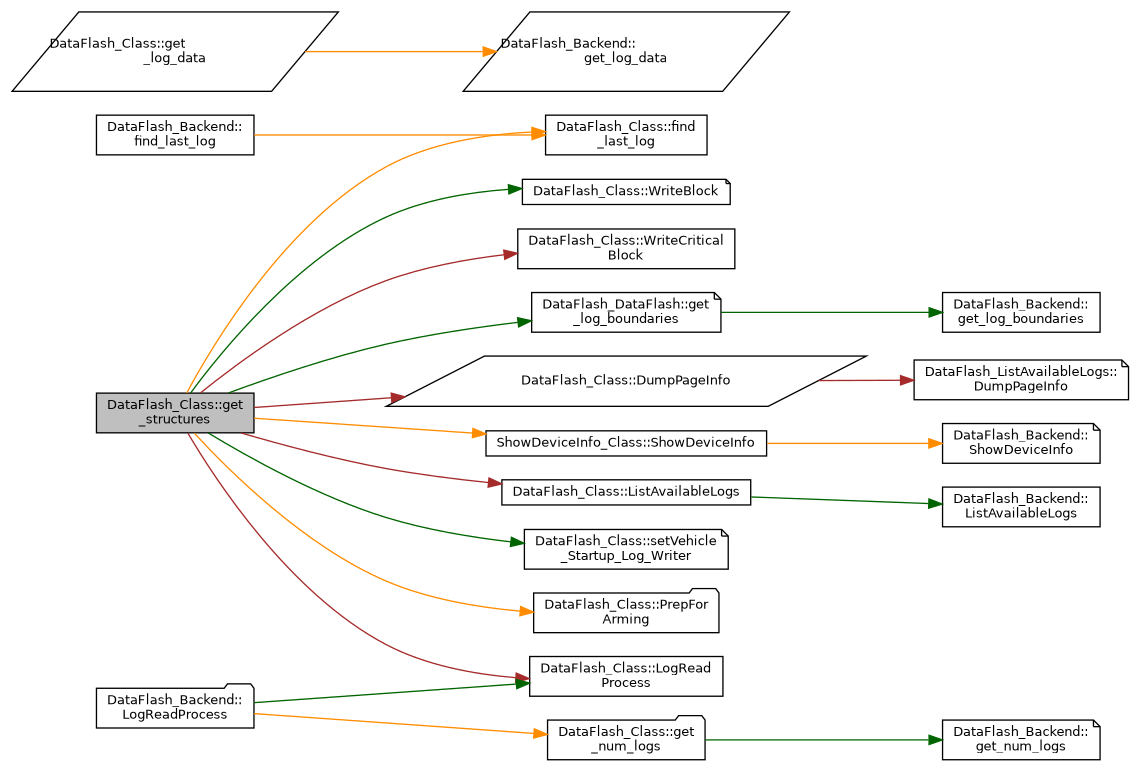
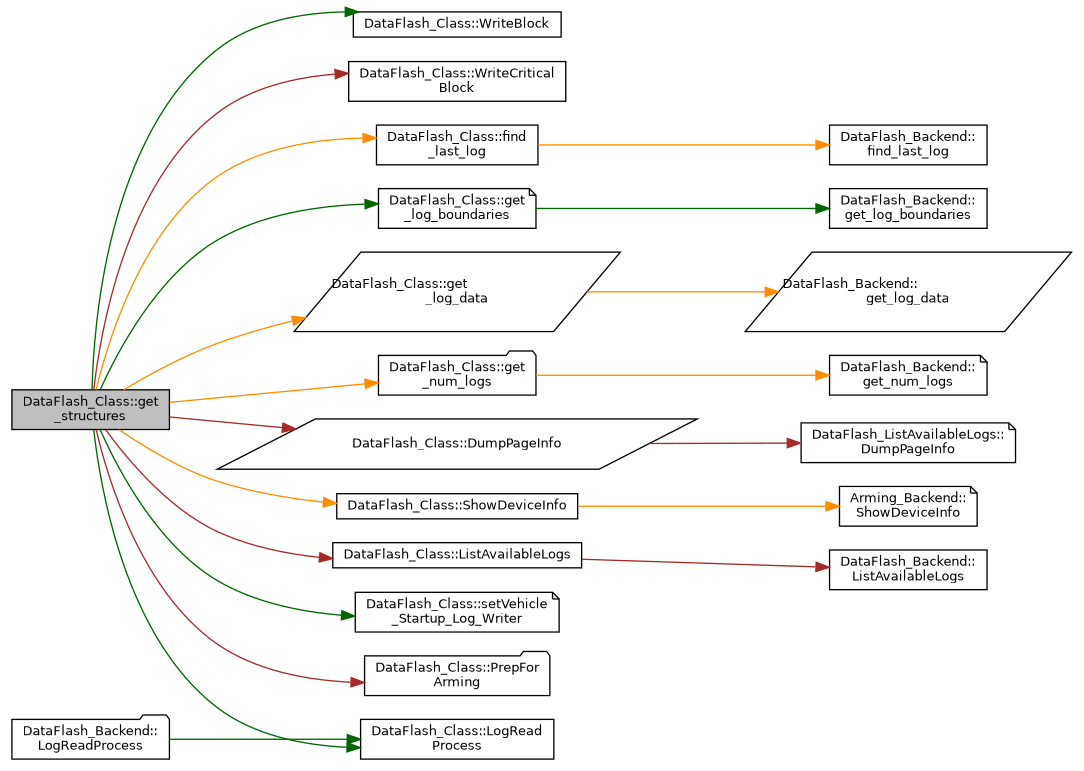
(393, 135) -> (677, 145)
(626, 192) -> (457, 24)
(626, 312) -> (457, 208)
none -> (205, 348)
(626, 443) -> (457, 506)
(1021, 443) -> (908, 506)
(840, 500) -> (699, 563)
(339, 556) -> (177, 606)
(321, 599) -> (160, 642)
(394, 724) -> (267, 393)
(817, 740) -> (676, 375)
